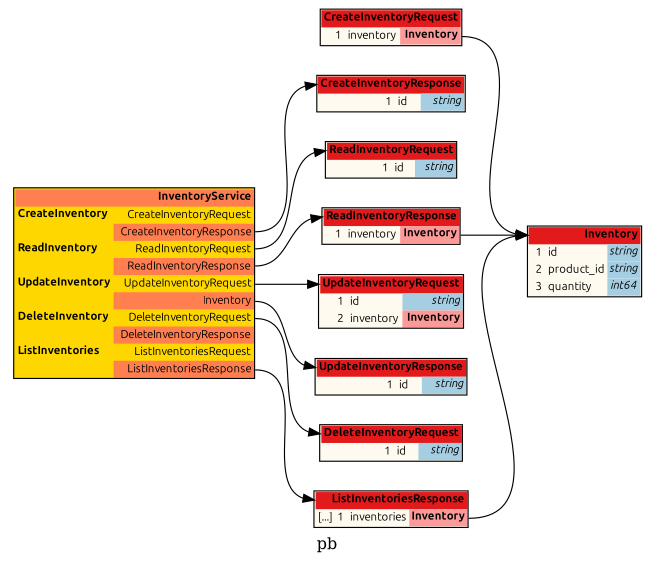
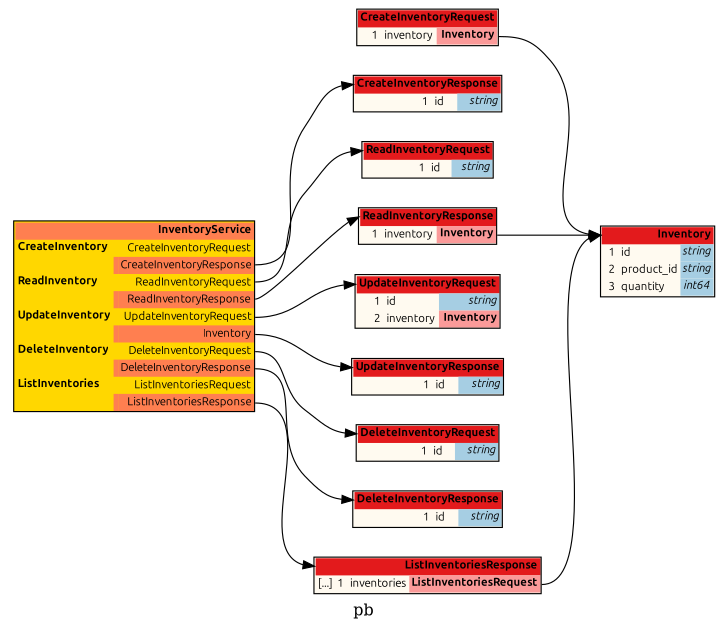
none -> (428, 509)
(438, 516) -> (475, 582)
